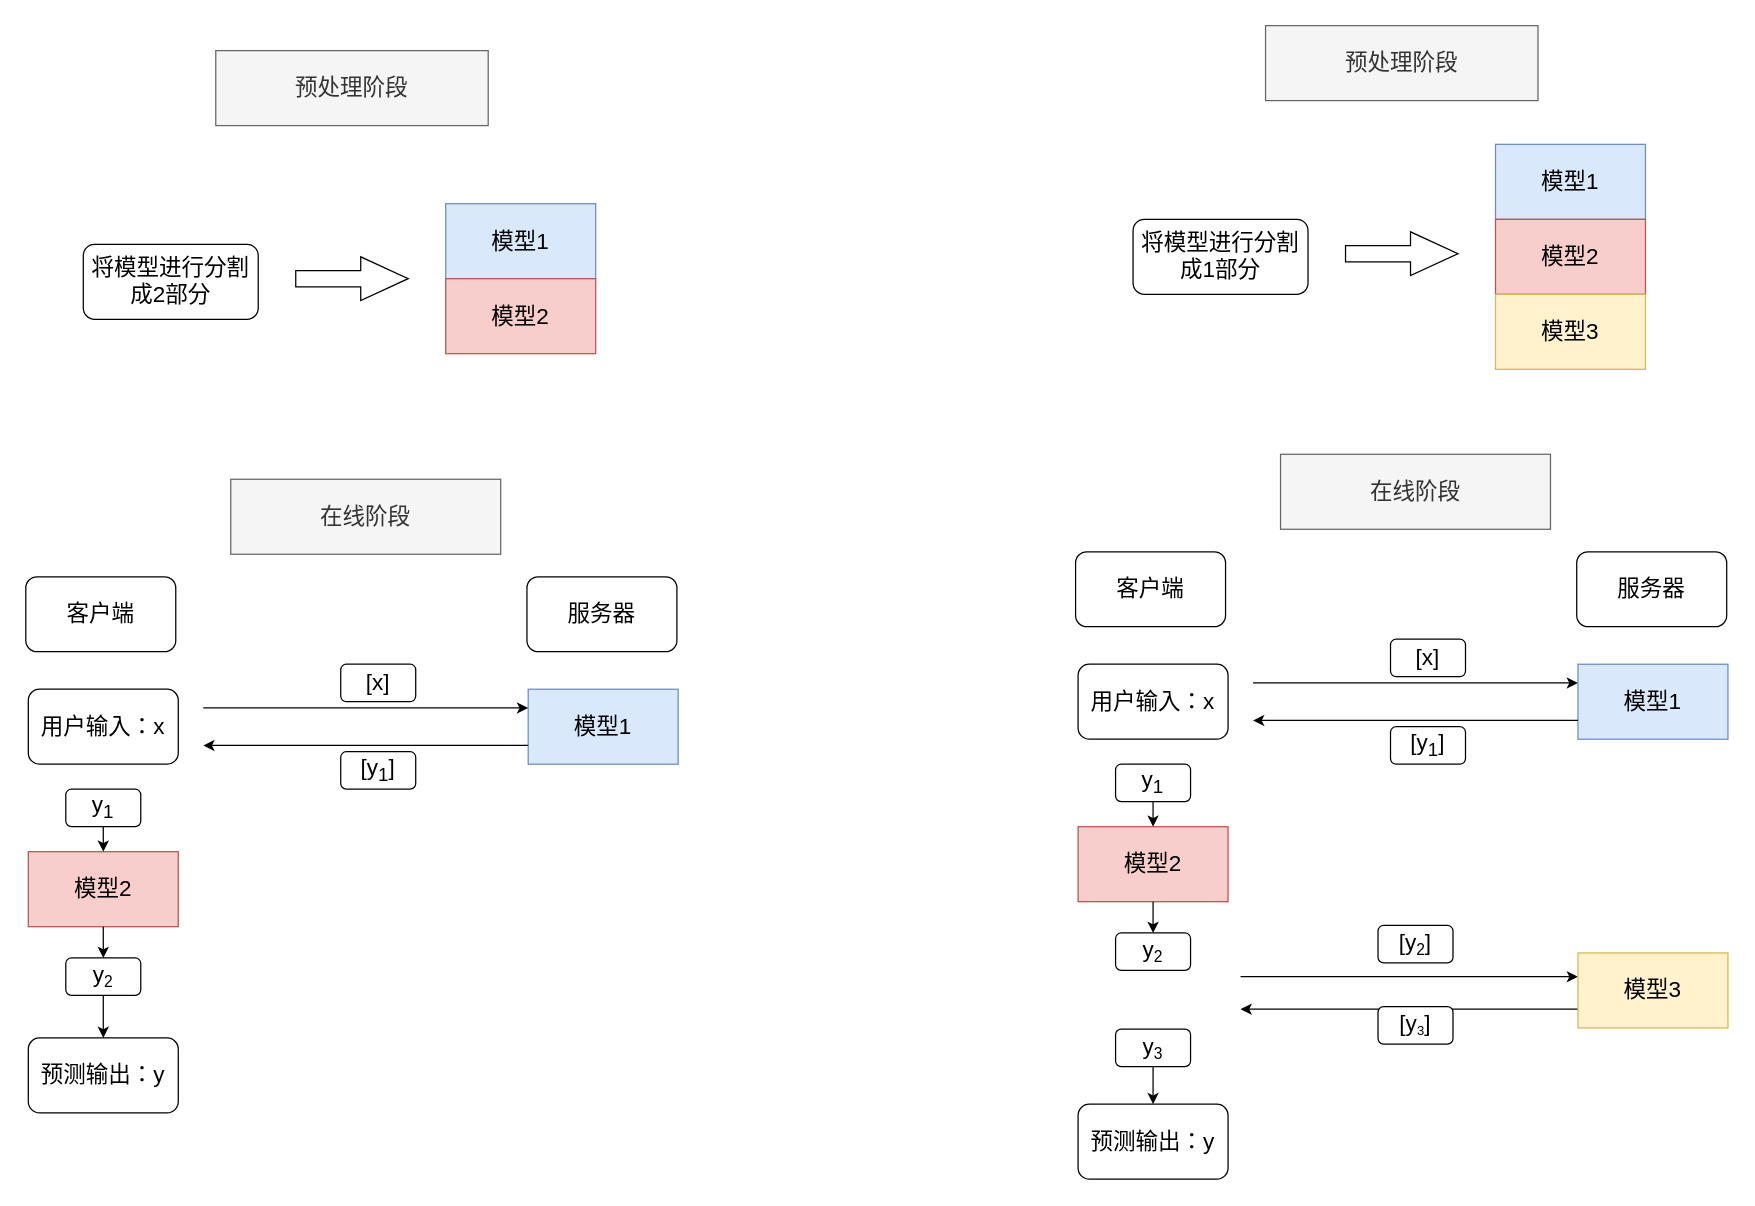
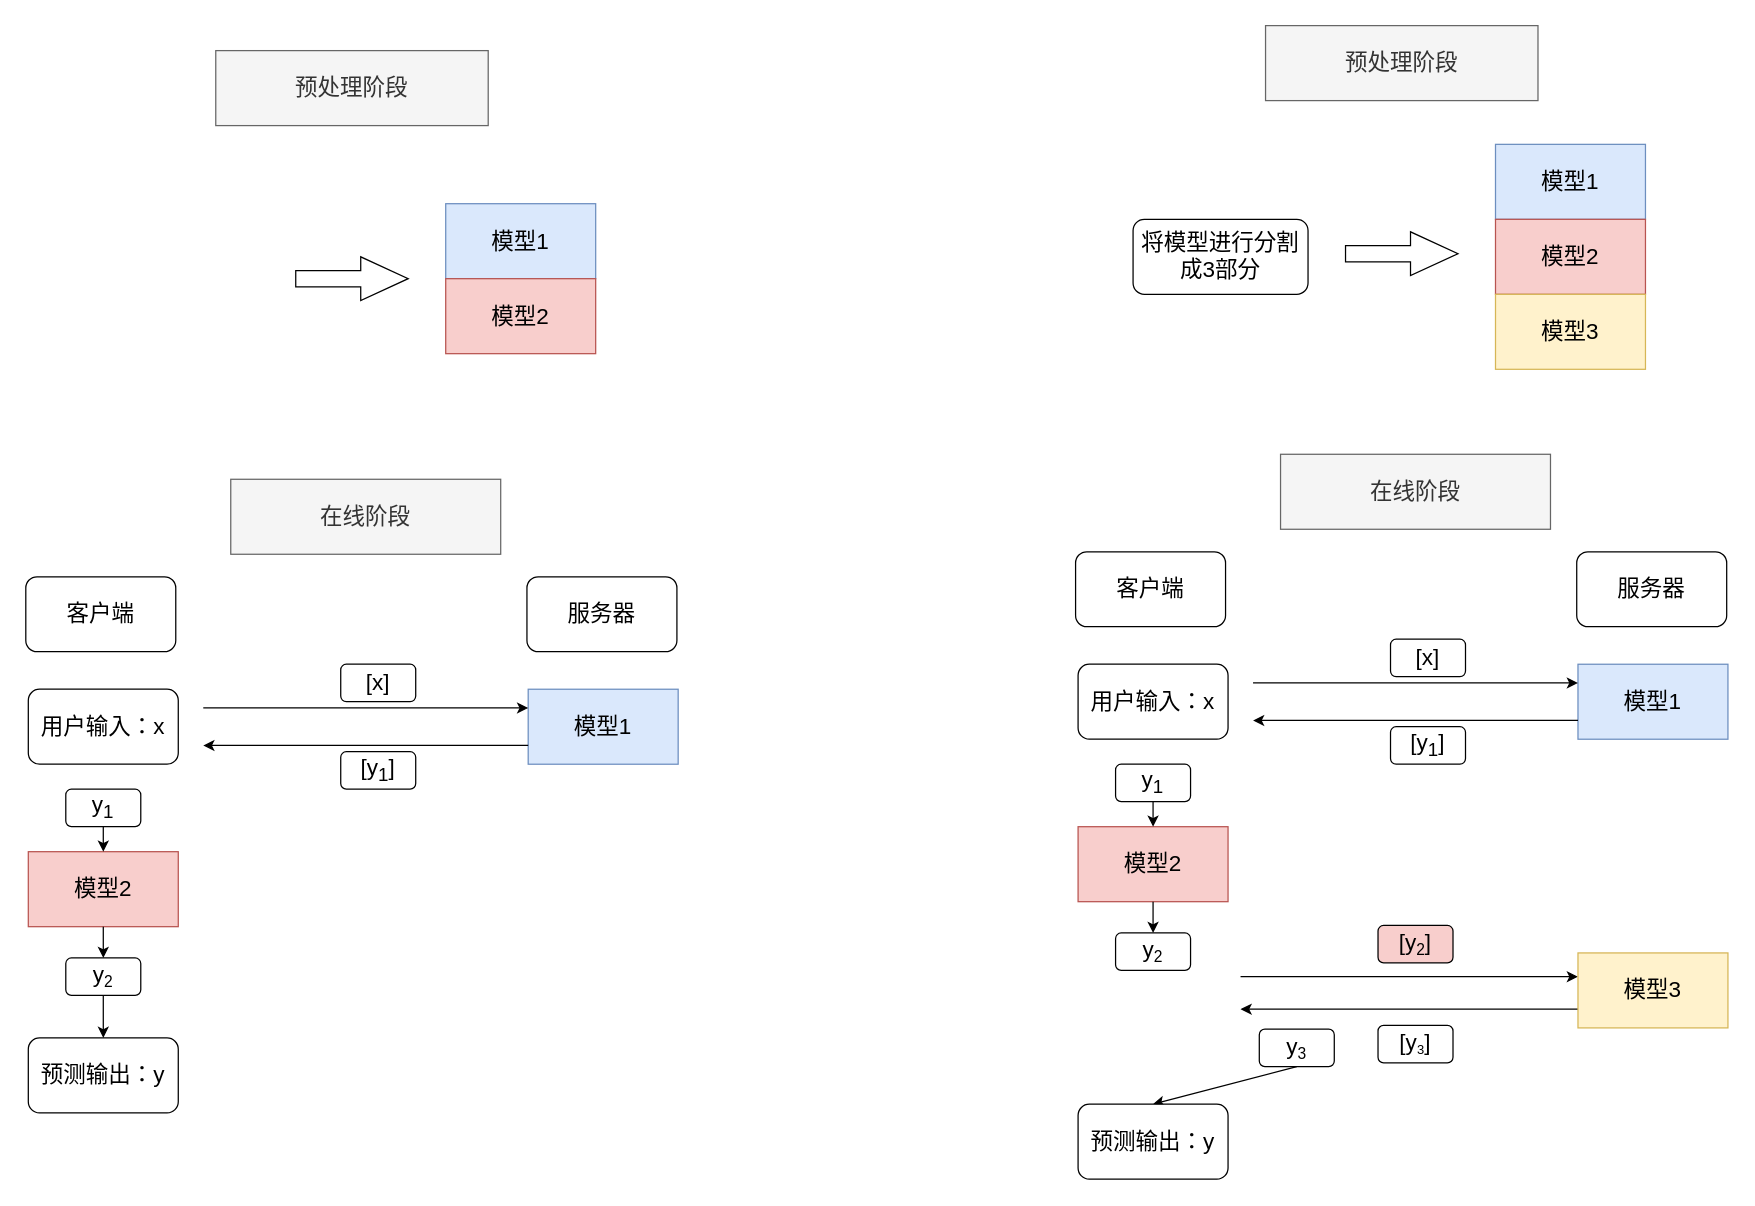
(1221, 257) -> (1221, 257)
(171, 282) -> none
(1416, 944) -> (1416, 944)
(1416, 1026) -> (1416, 1044)
(1153, 1048) -> (1297, 1048)
